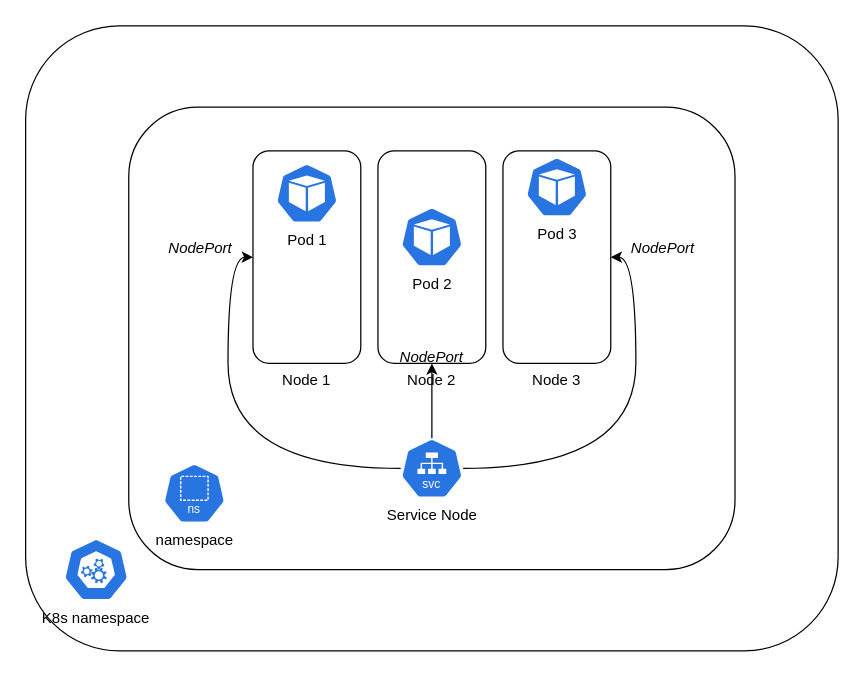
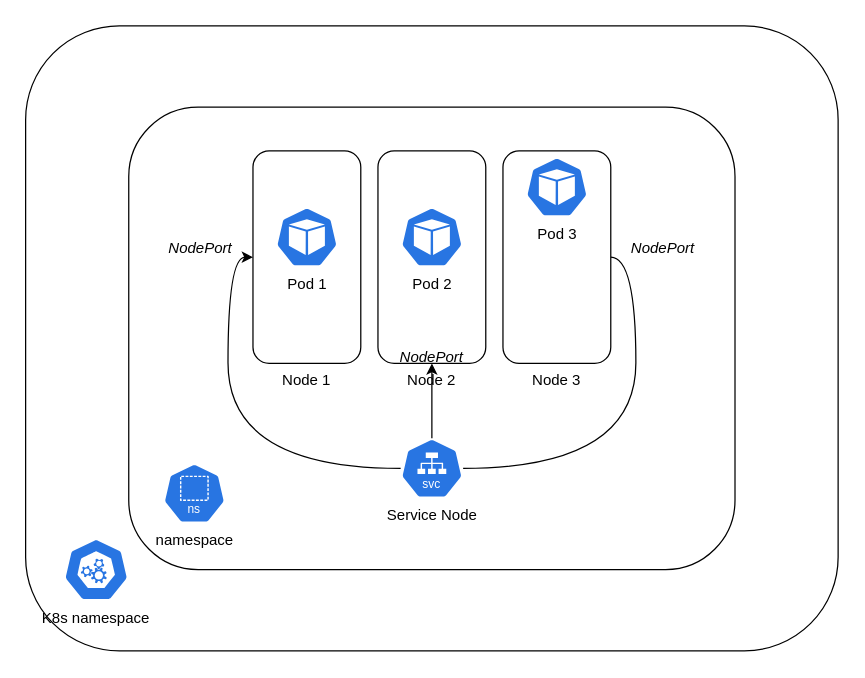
(307, 193) -> (307, 237)
(632, 285) -> (630, 283)
